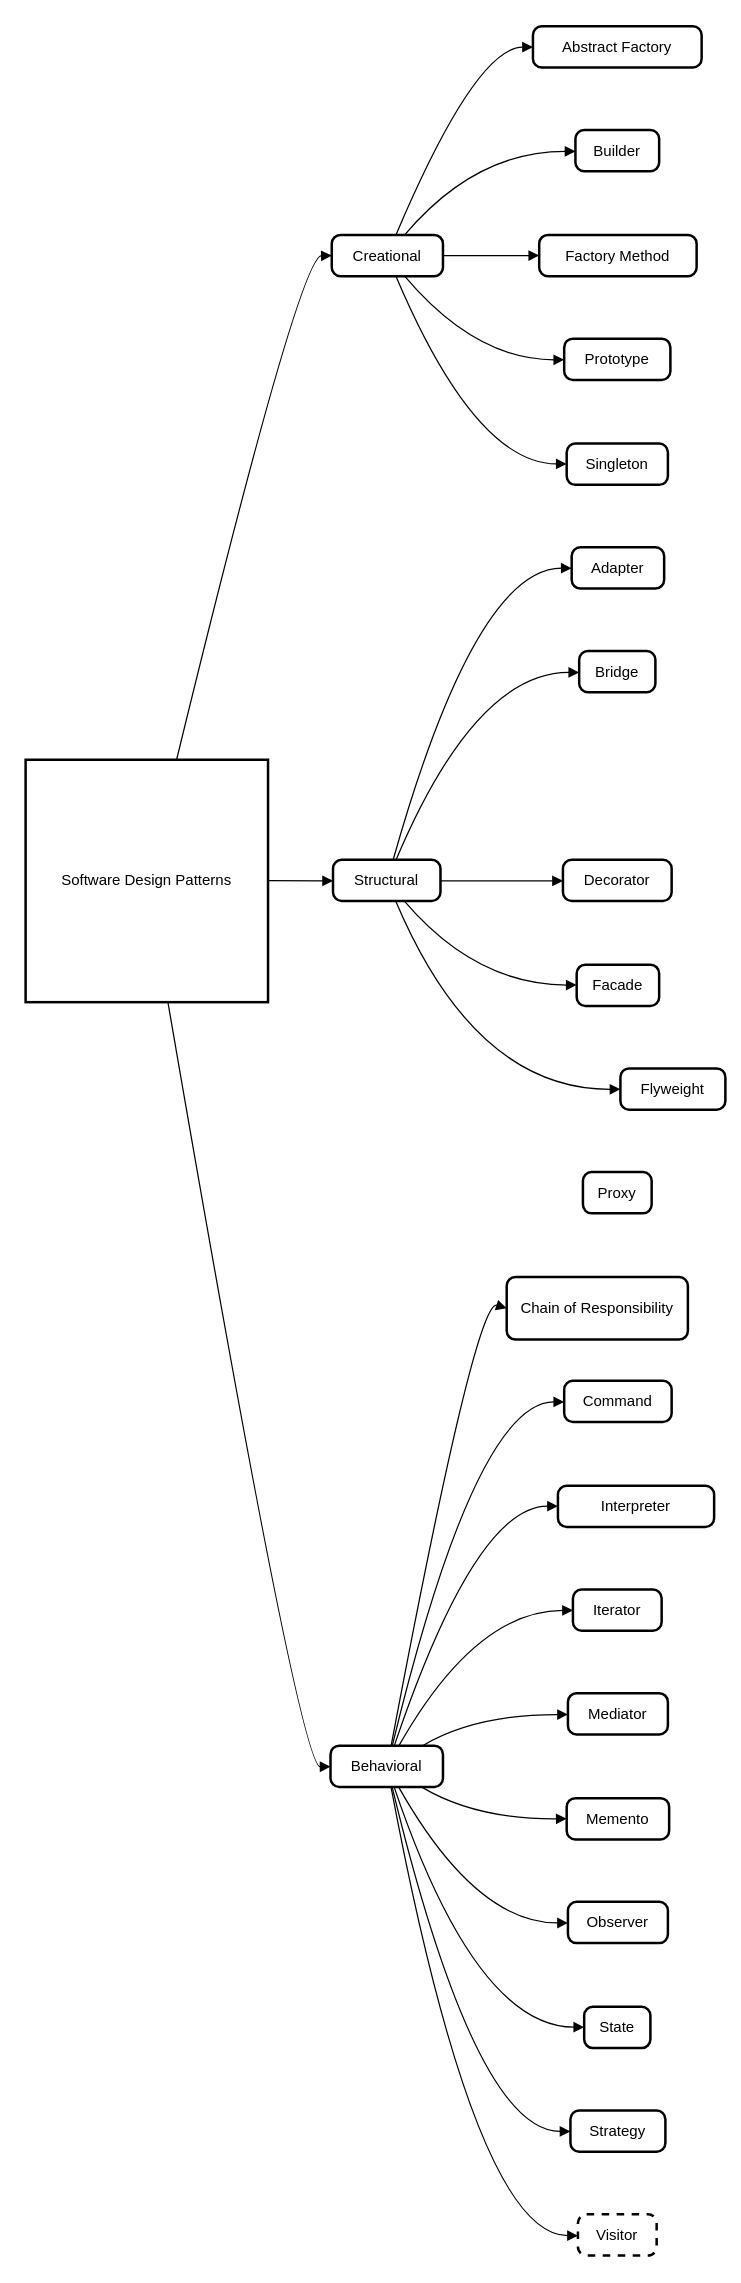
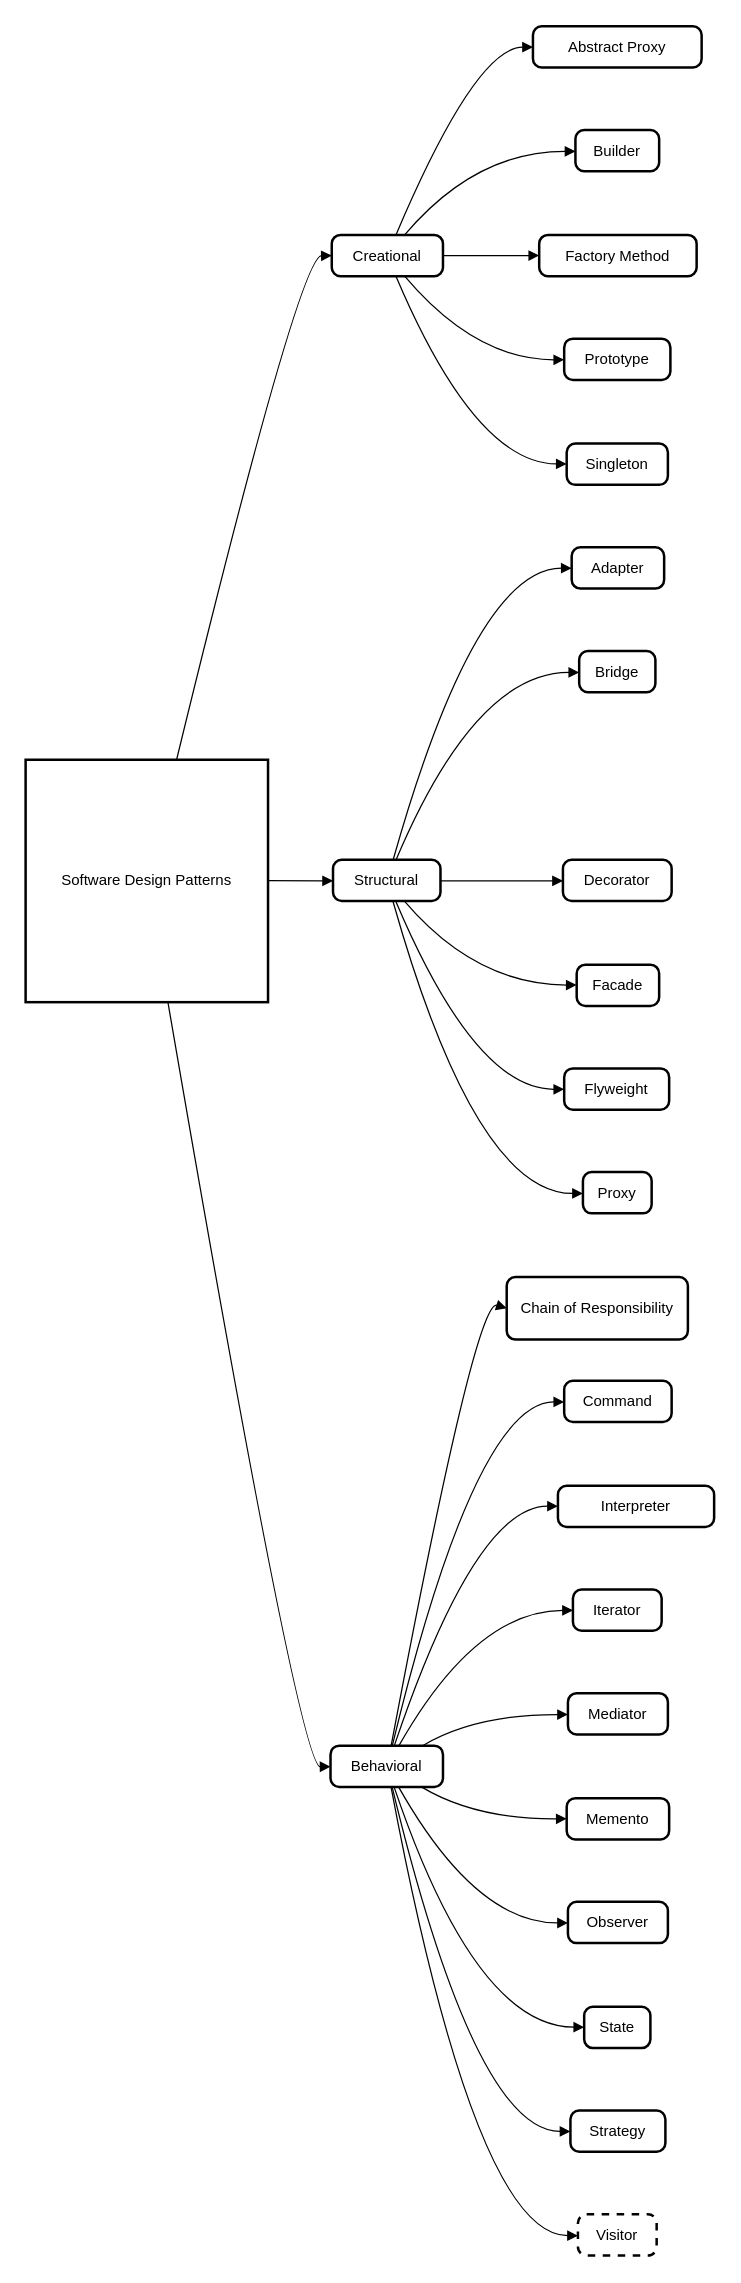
(618, 47) -> (618, 47)
none -> (452, 1068)
(673, 1089) -> (617, 1089)
